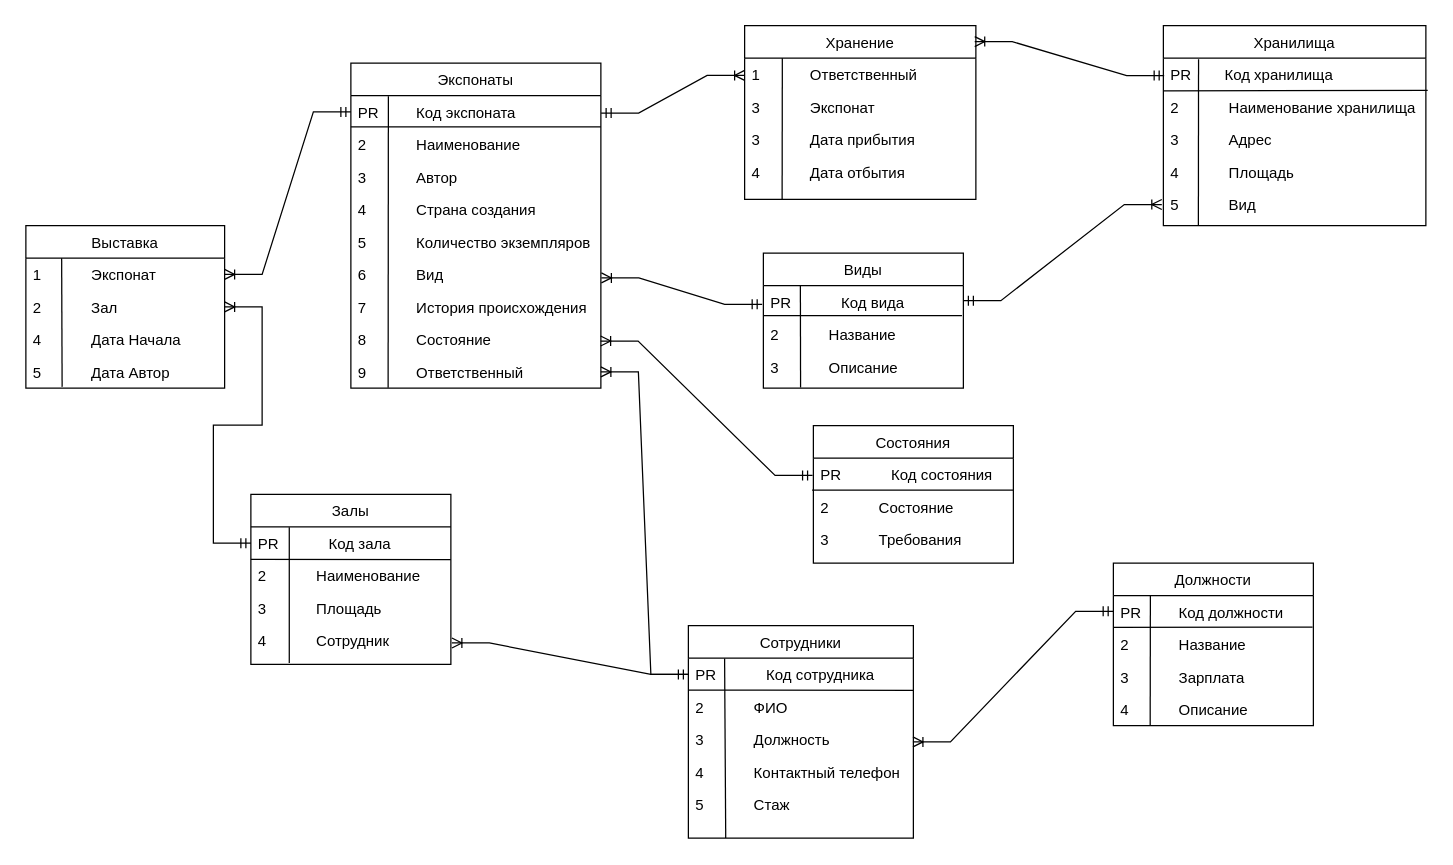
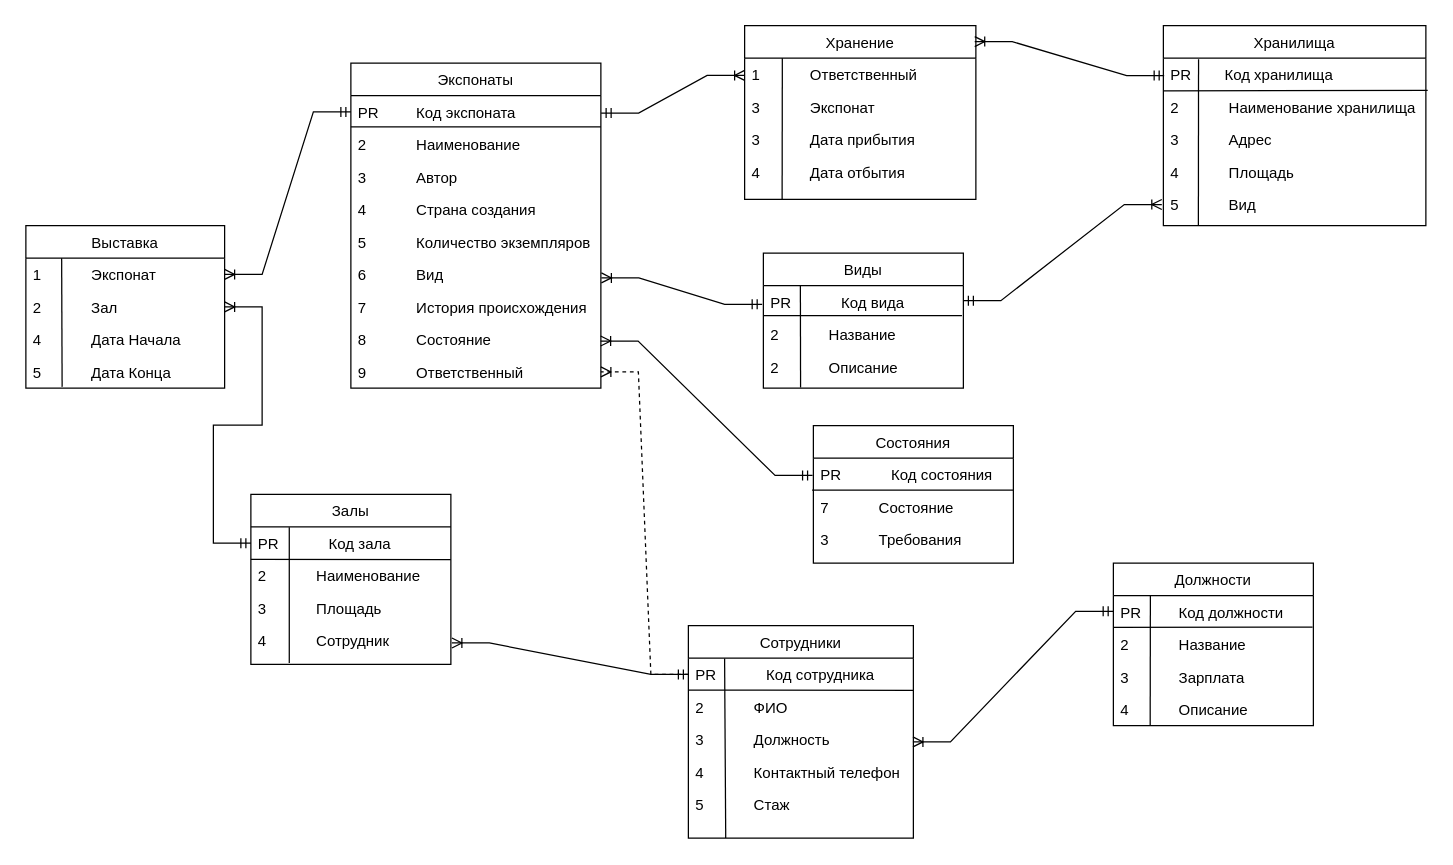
(388, 241) -> none
(847, 368) -> (847, 368)
(115, 373) -> (115, 373)
(644, 504) -> (644, 504)
(901, 508) -> (901, 508)
